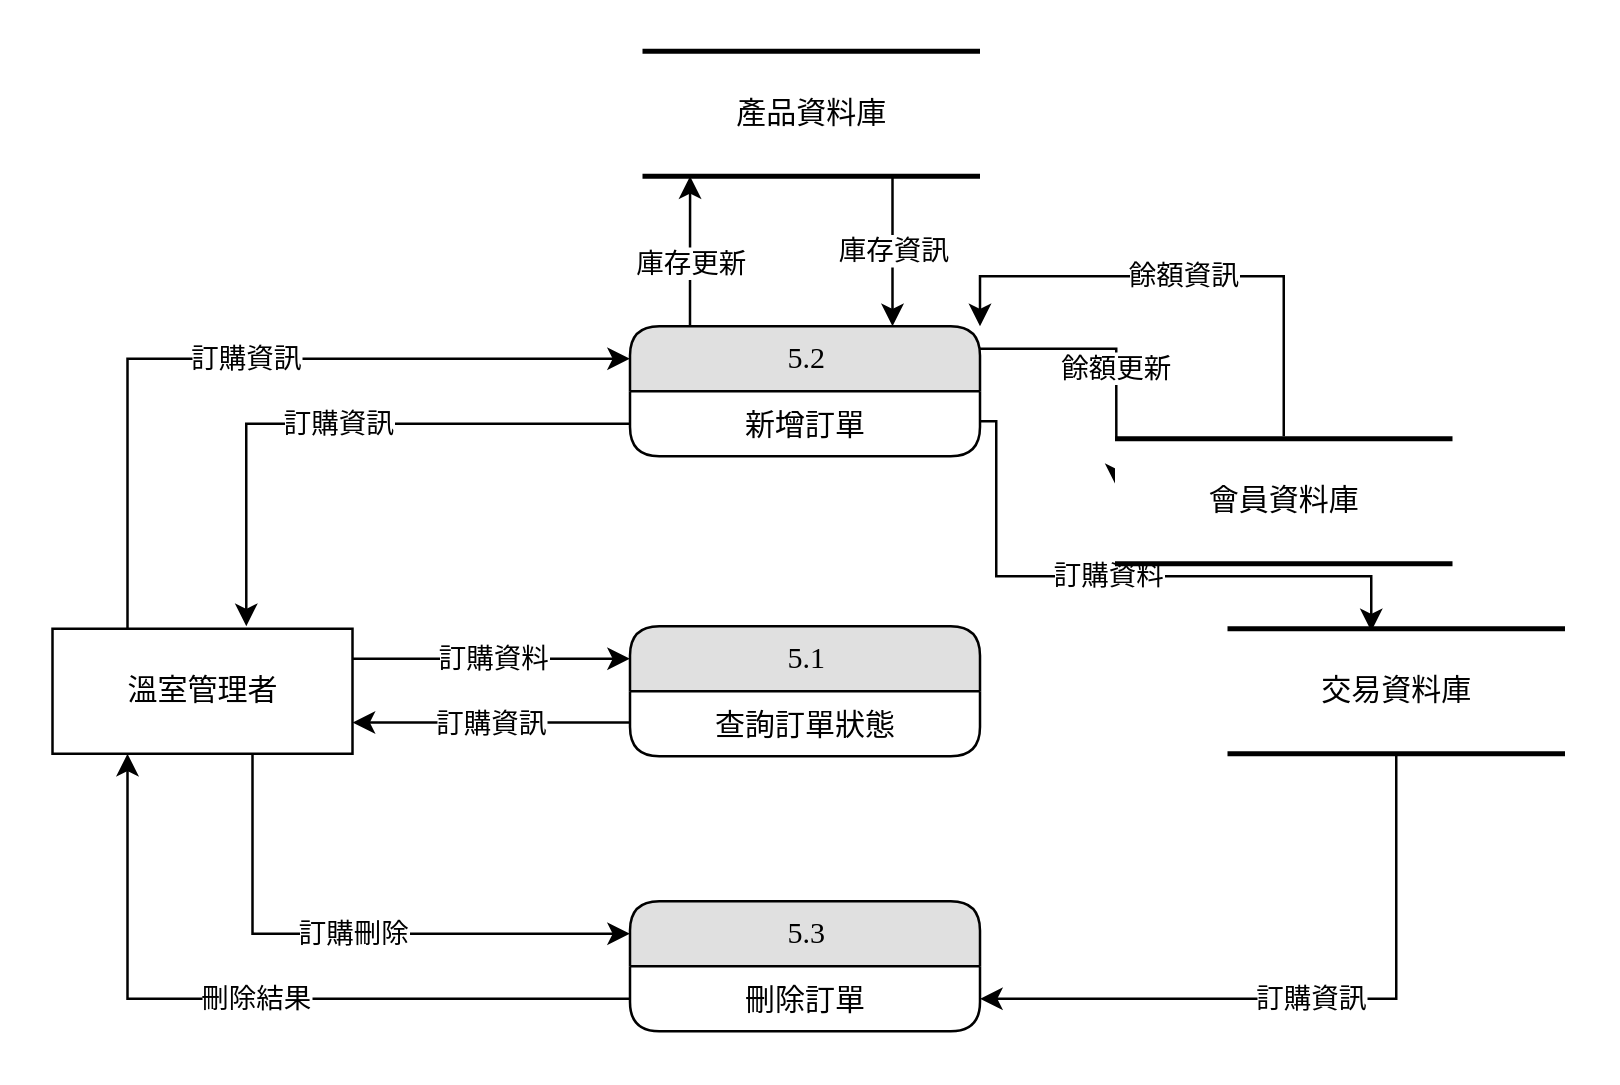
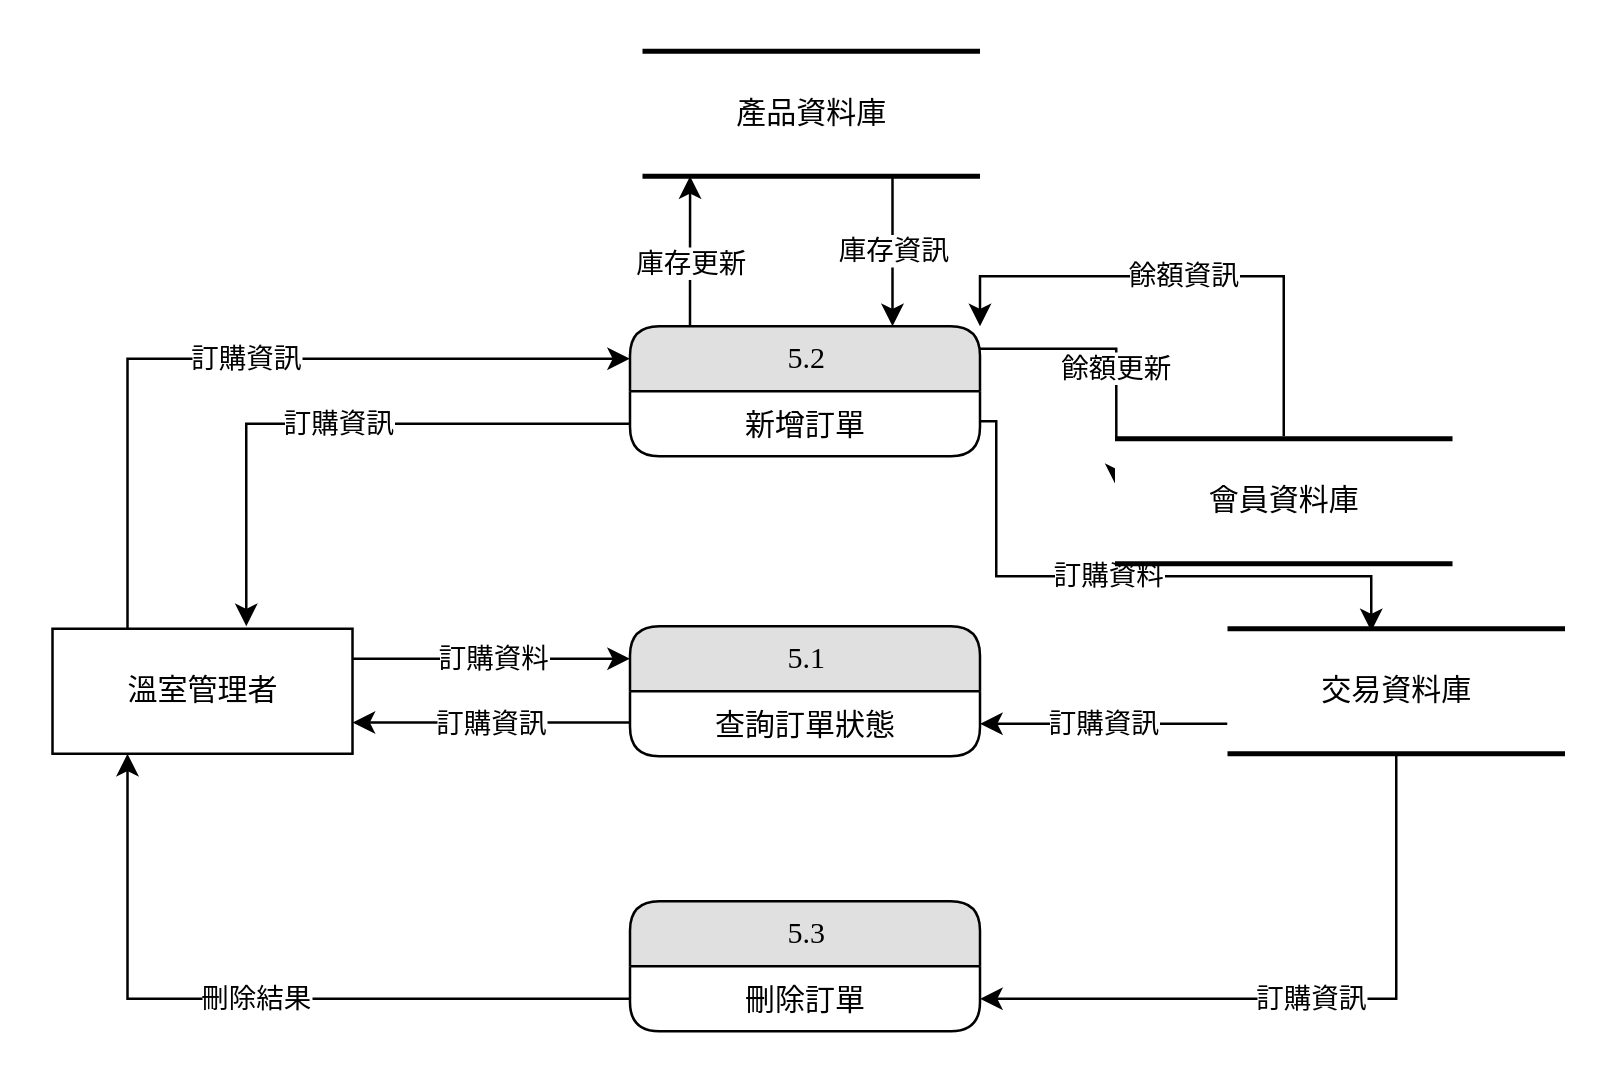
none -> (1112, 724)
(343, 934) -> none
